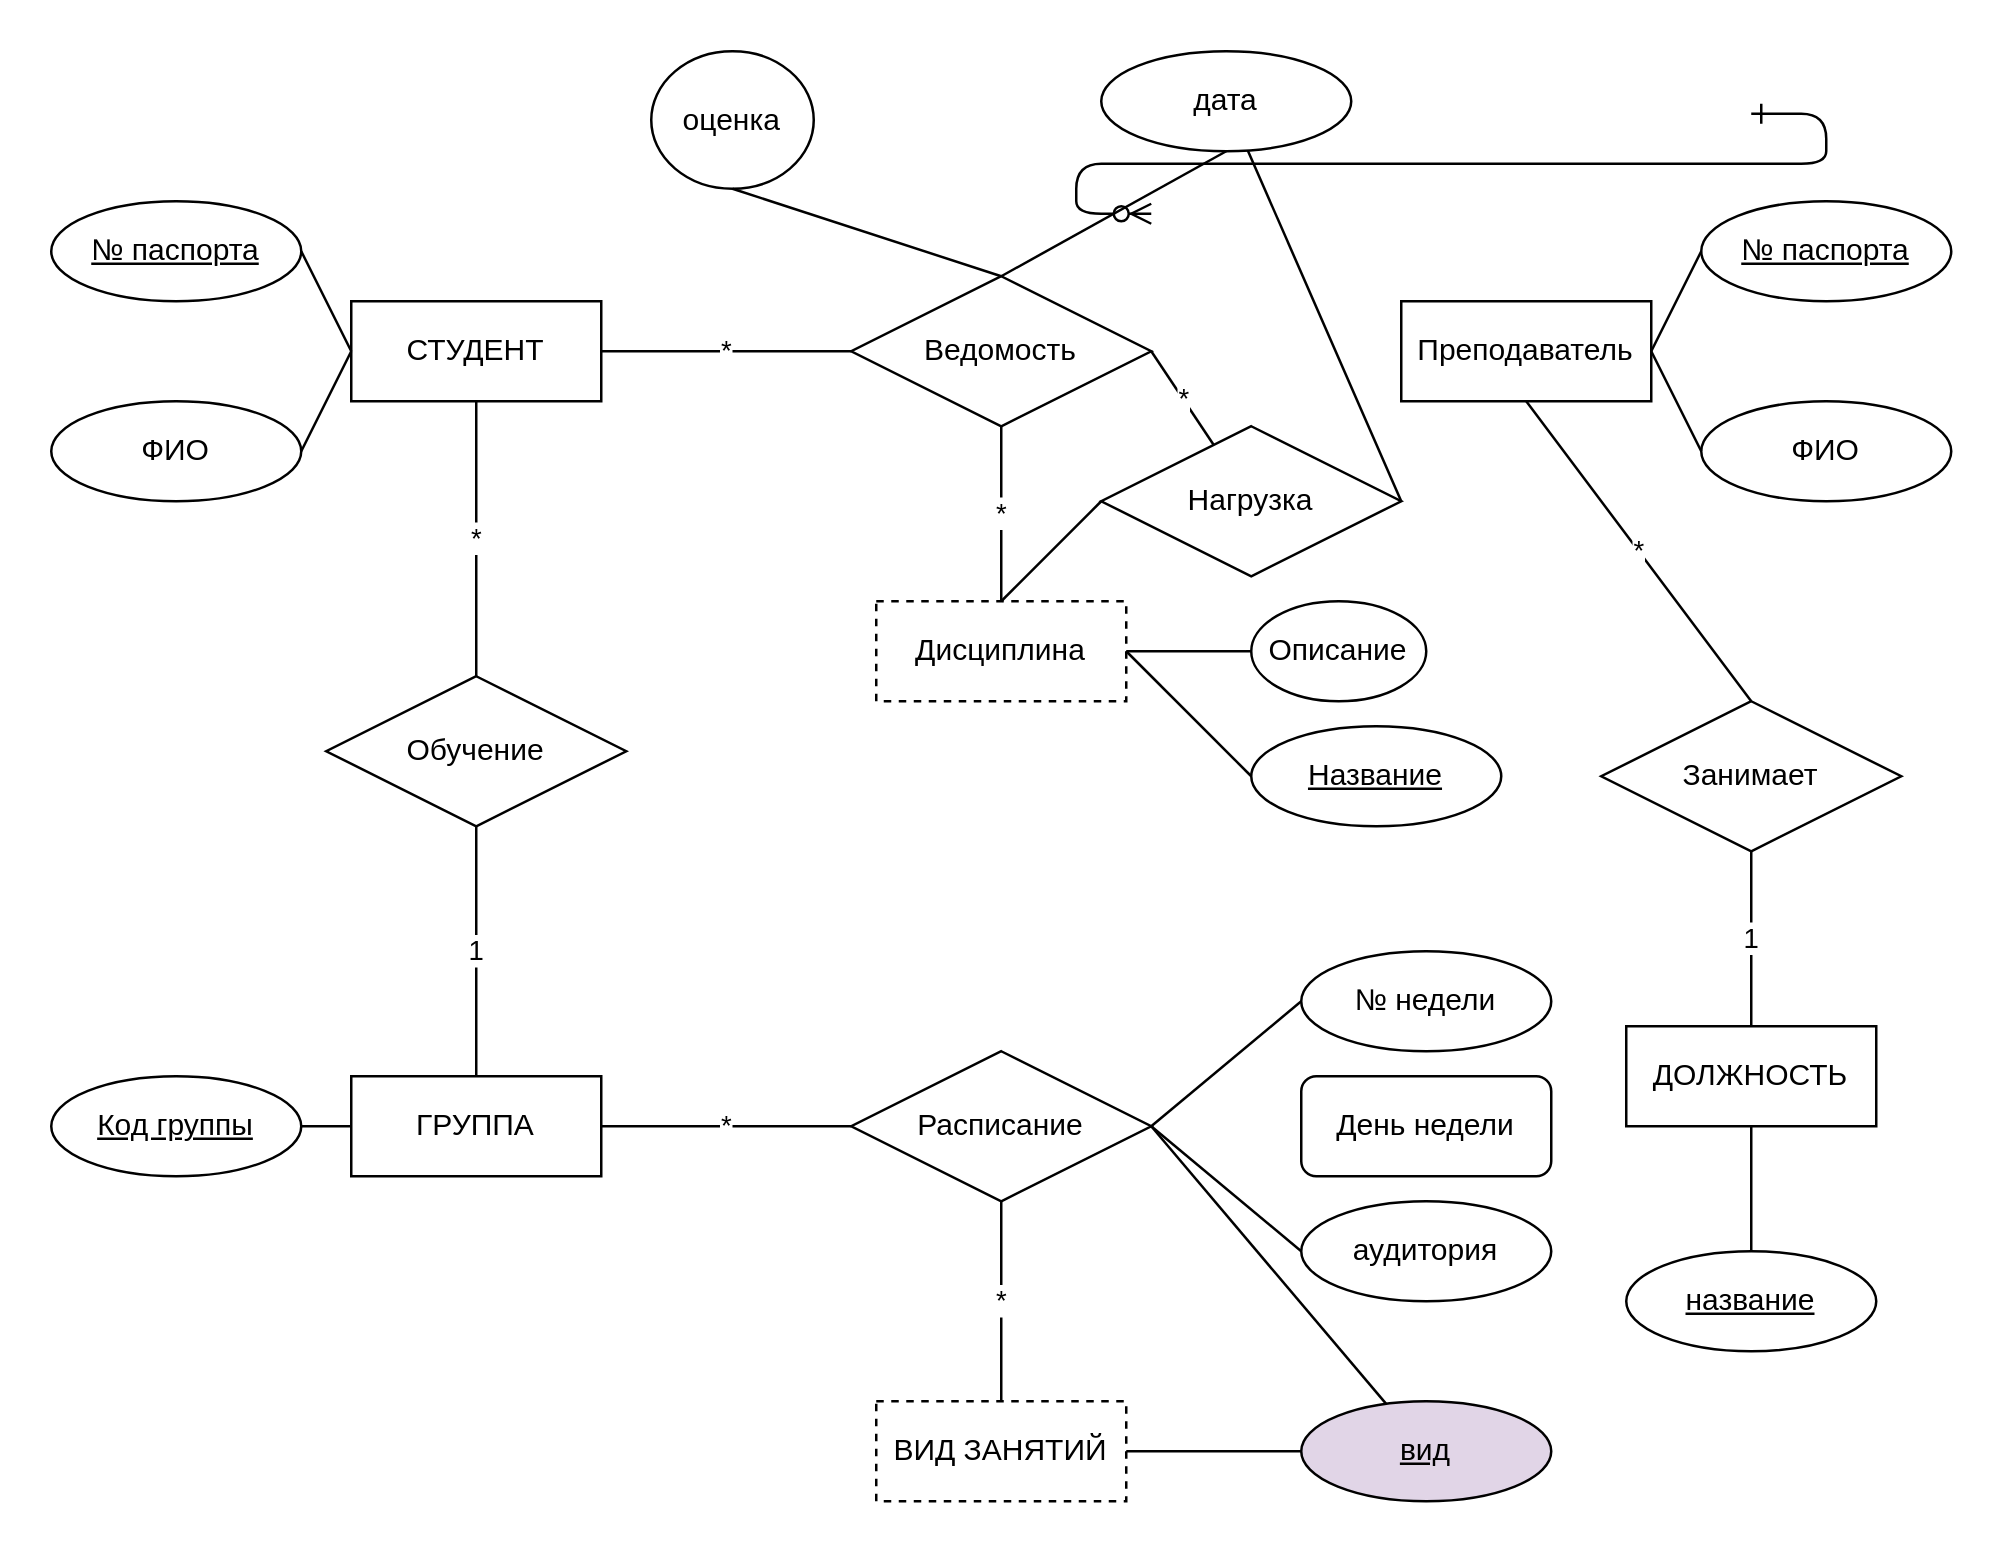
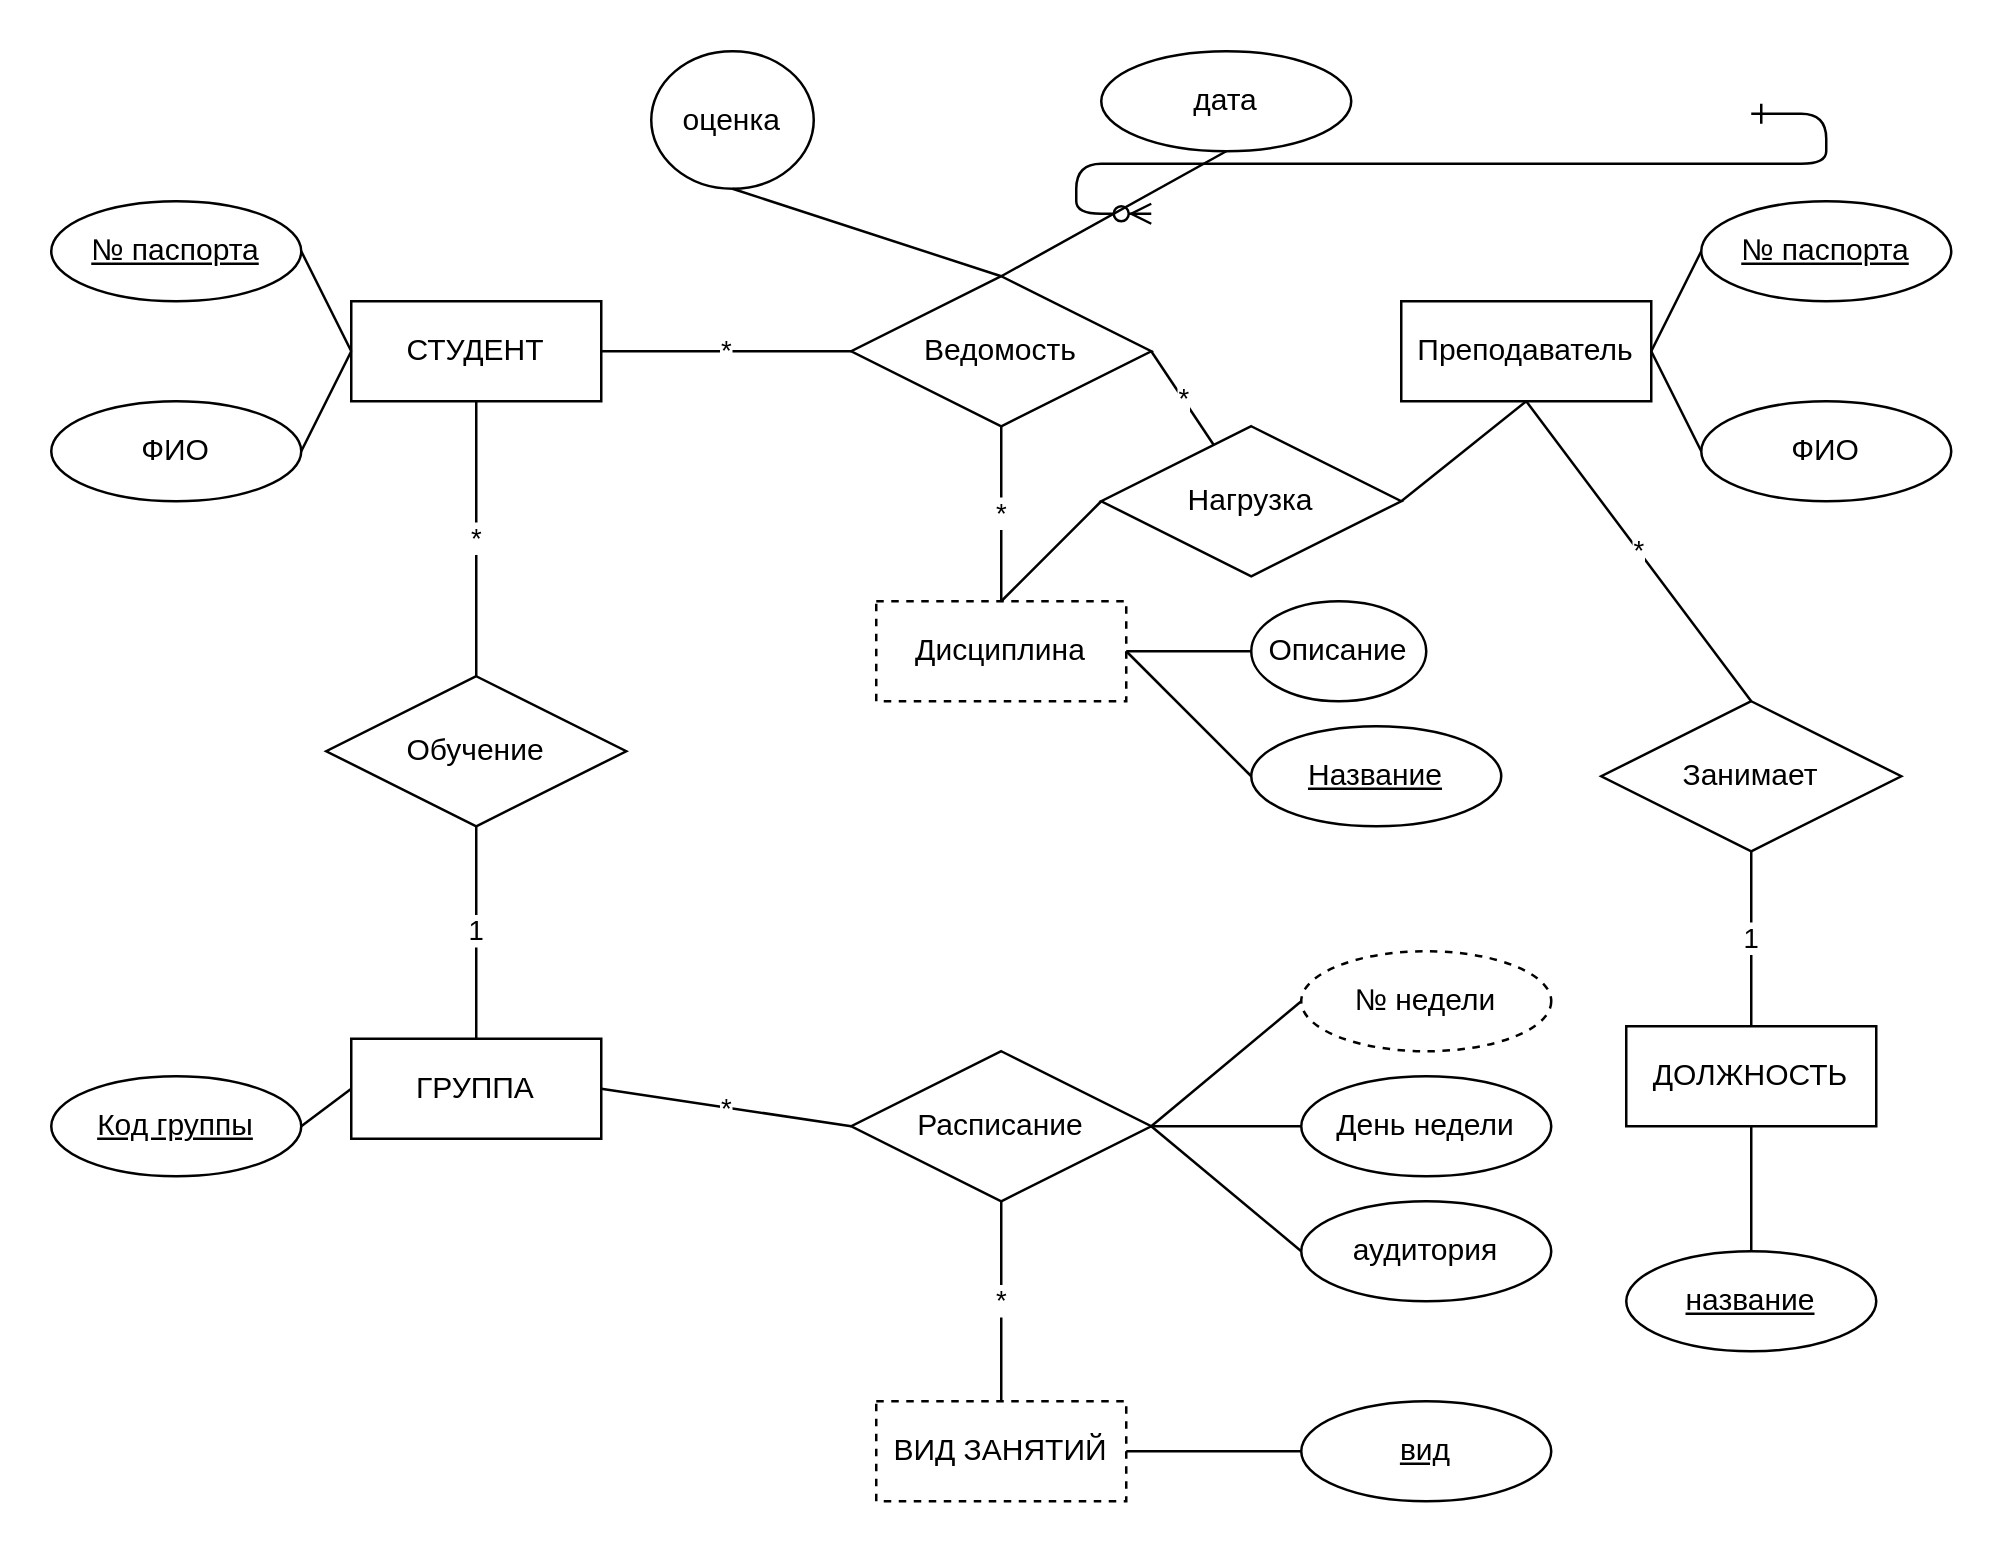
(1328, 334) -> (1464, 451)
(1426, 1001) -> (1426, 1001)
(476, 1126) -> (476, 1089)
(1426, 1126) -> (1426, 1126)
(1275, 1272) -> (1229, 1126)
(1426, 1451) -> (1426, 1451)
